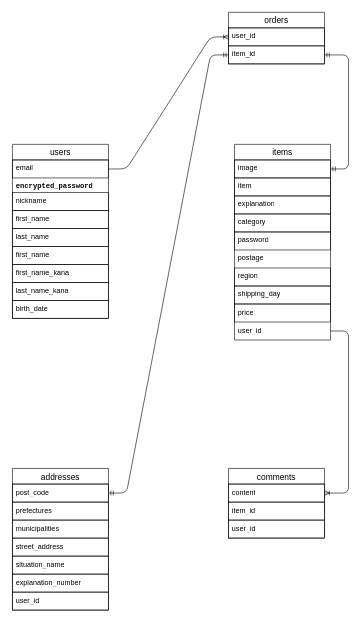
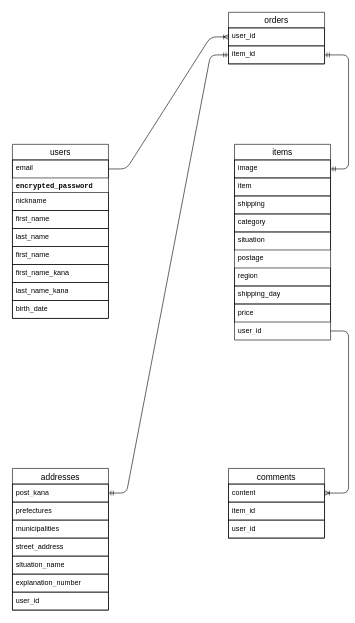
(258, 204) -> (252, 204)
(254, 240) -> (254, 240)
(34, 492) -> (34, 492)
